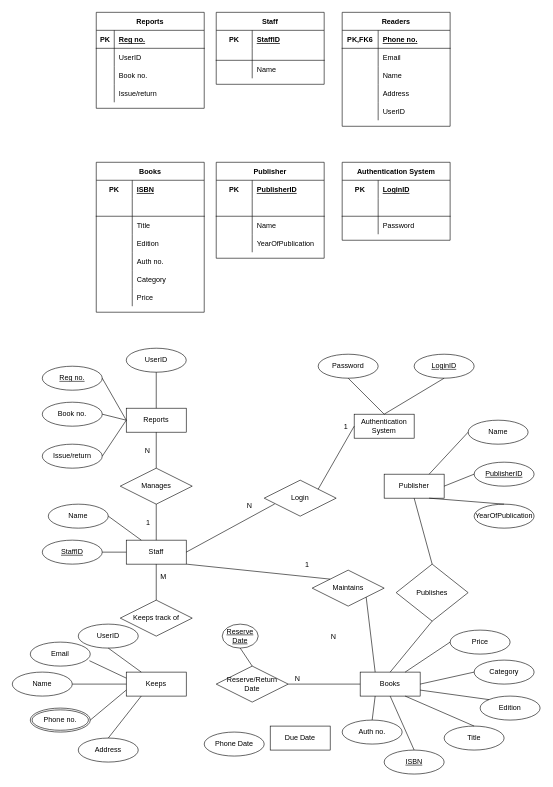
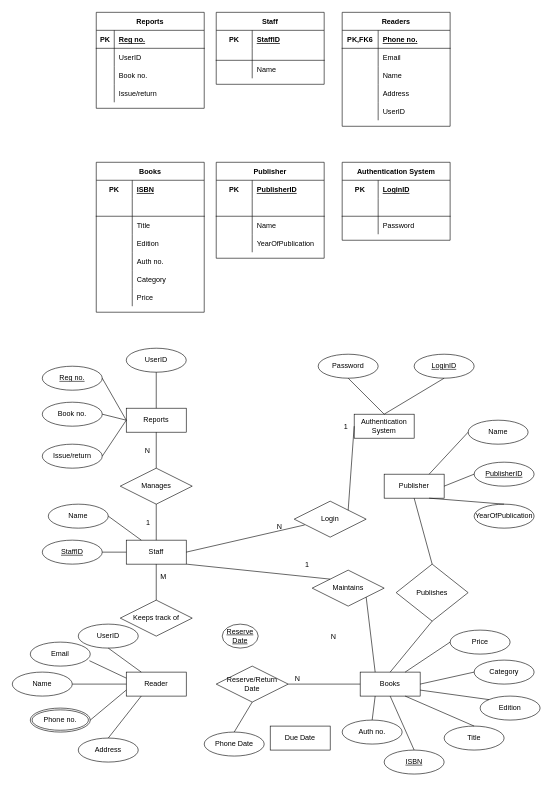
(300, 498) -> (330, 519)
(247, 658) -> none
(156, 684) -> (156, 684)
none -> (243, 717)
